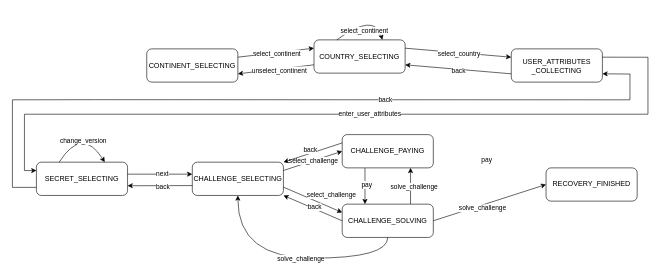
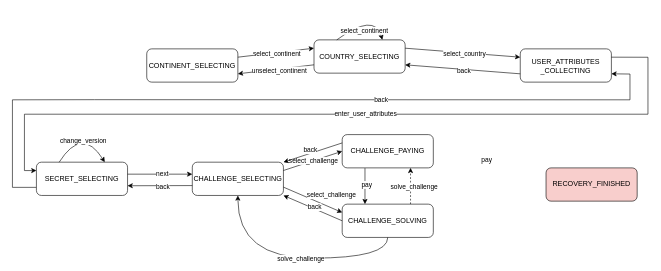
(557, 66) -> (566, 66)
(592, 185) -> (592, 185)
(411, 189) -> (411, 189)
(488, 203) -> none
